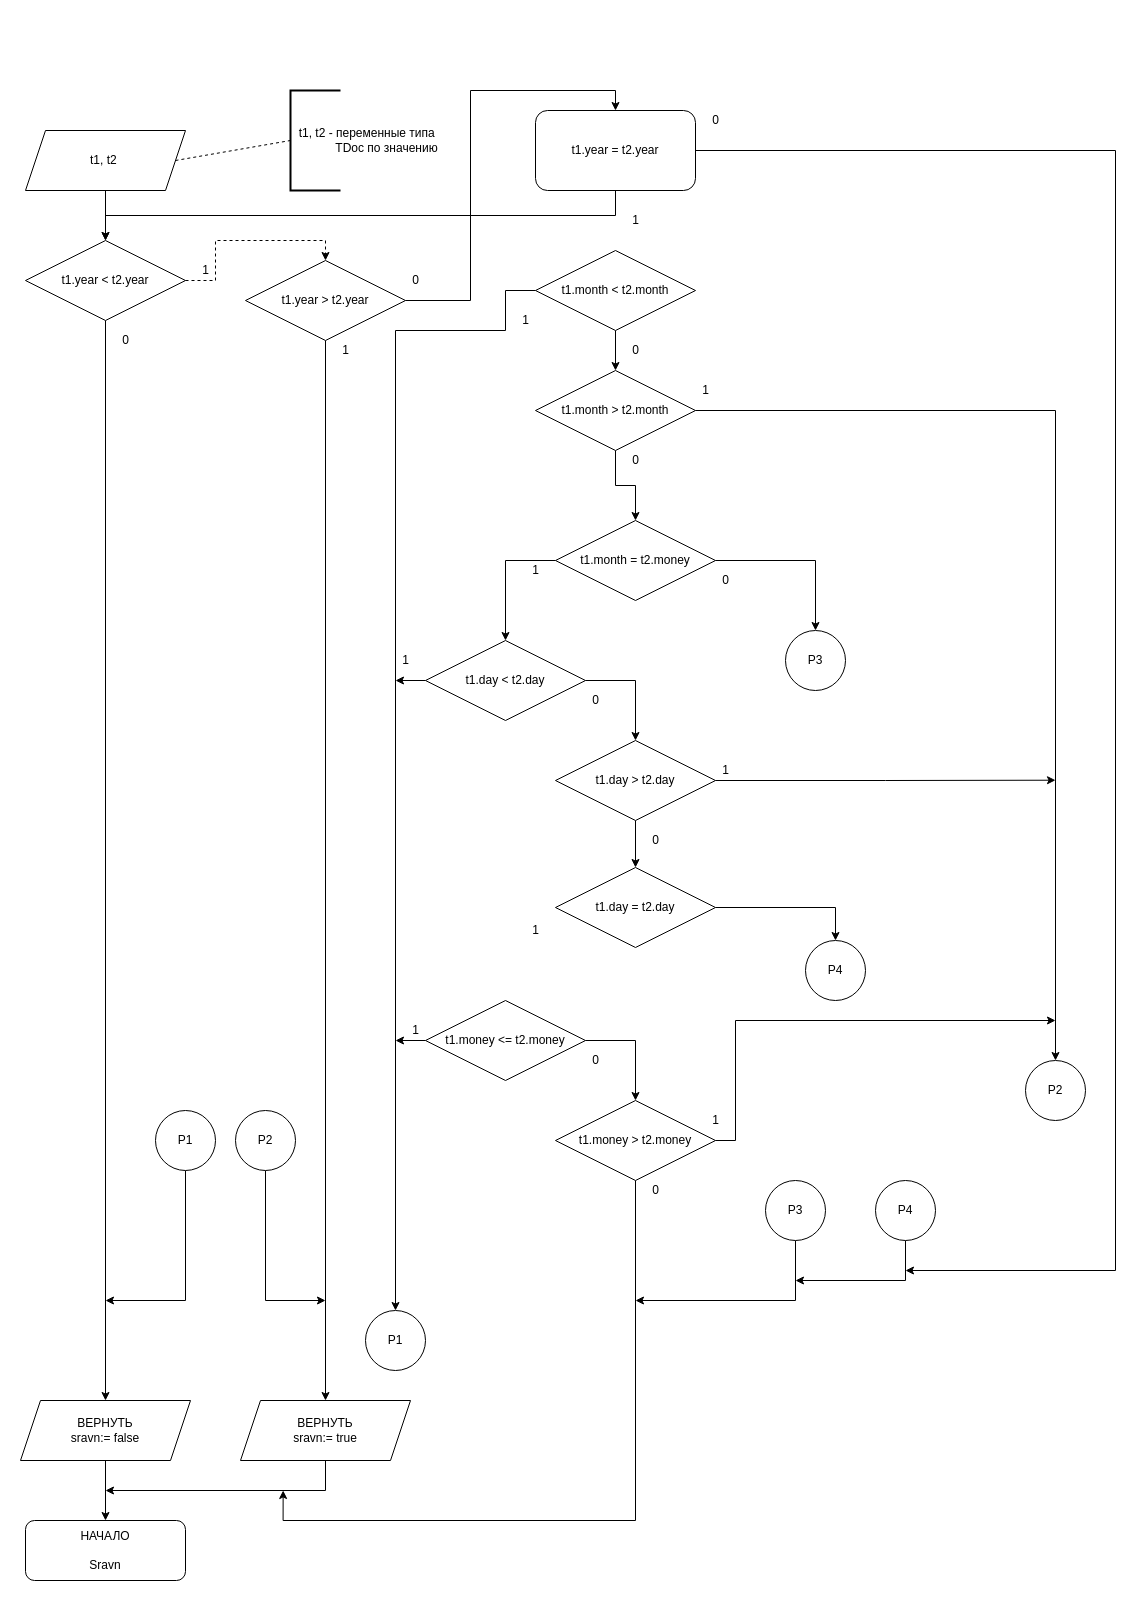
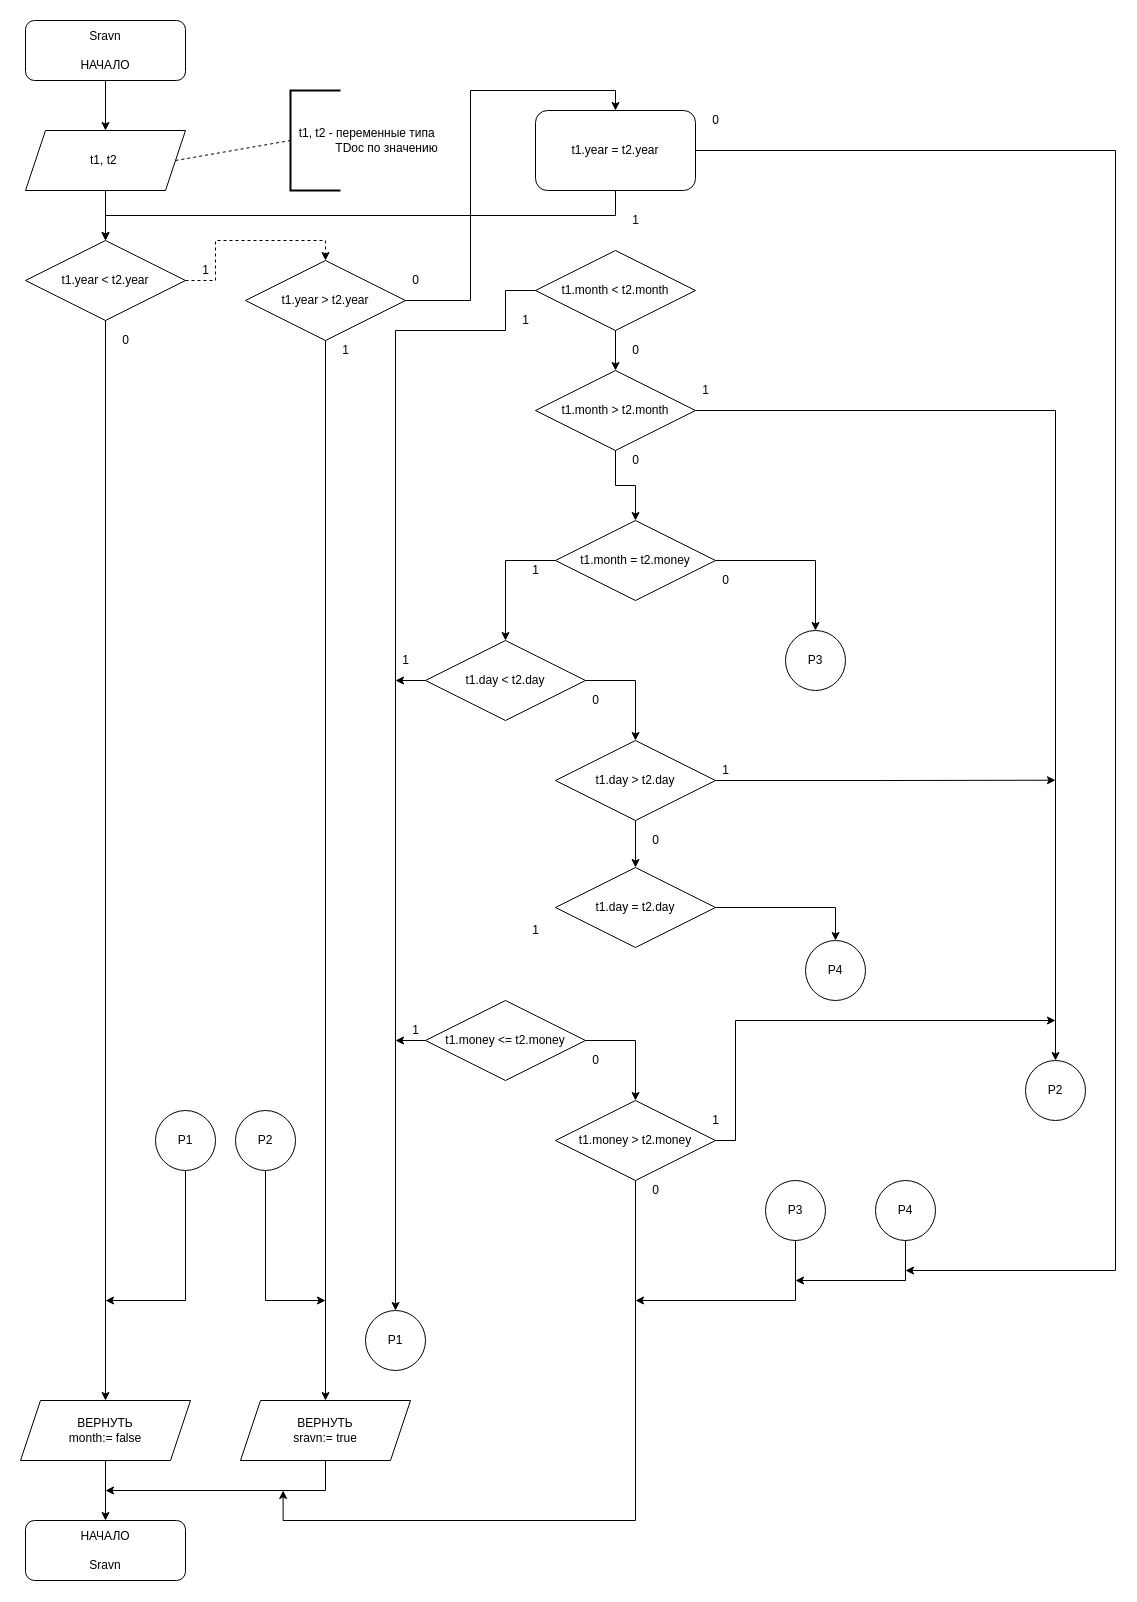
none -> (106, 51)
none -> (106, 102)
(106, 1431) -> (106, 1431)
